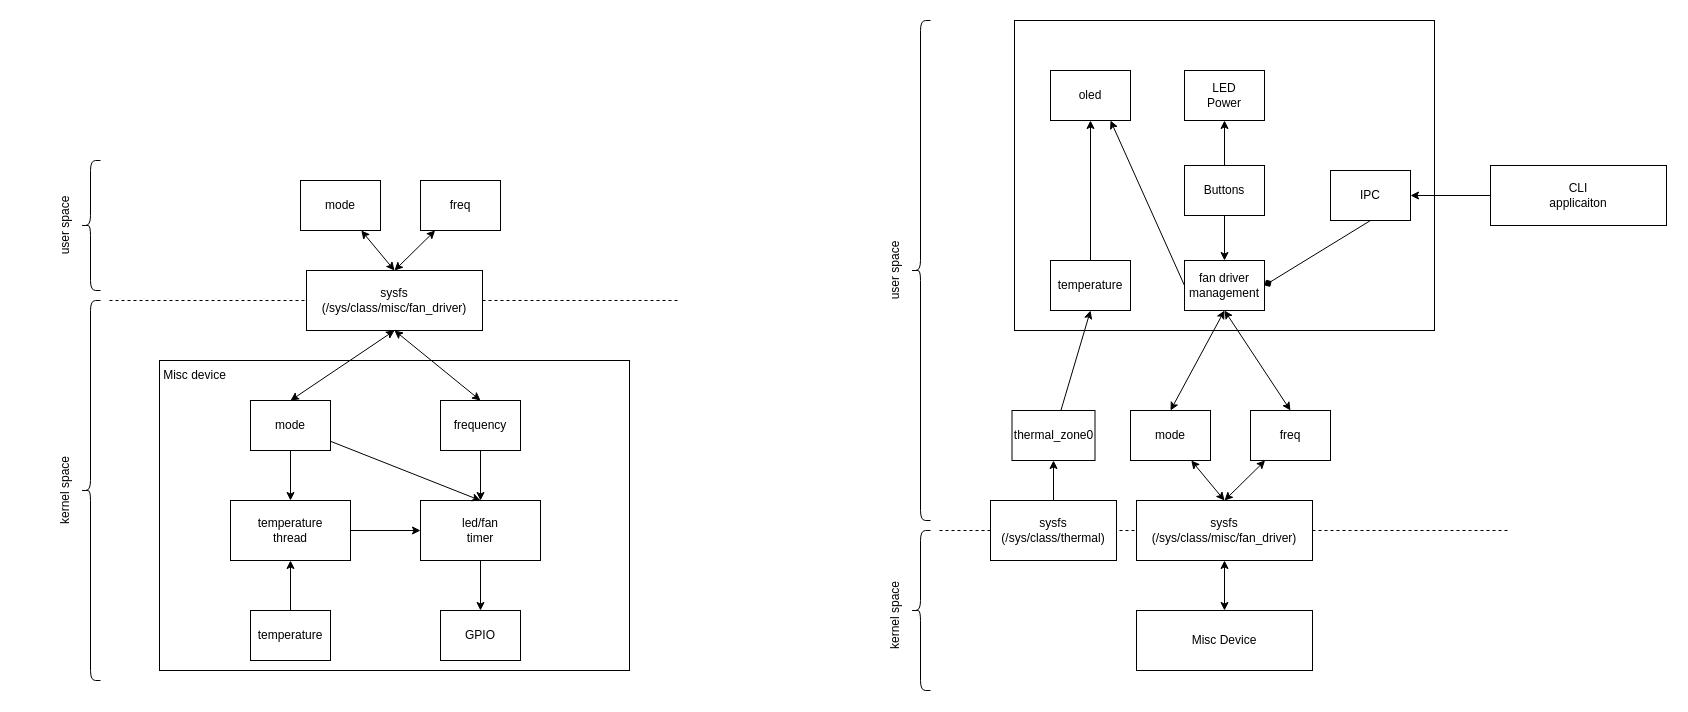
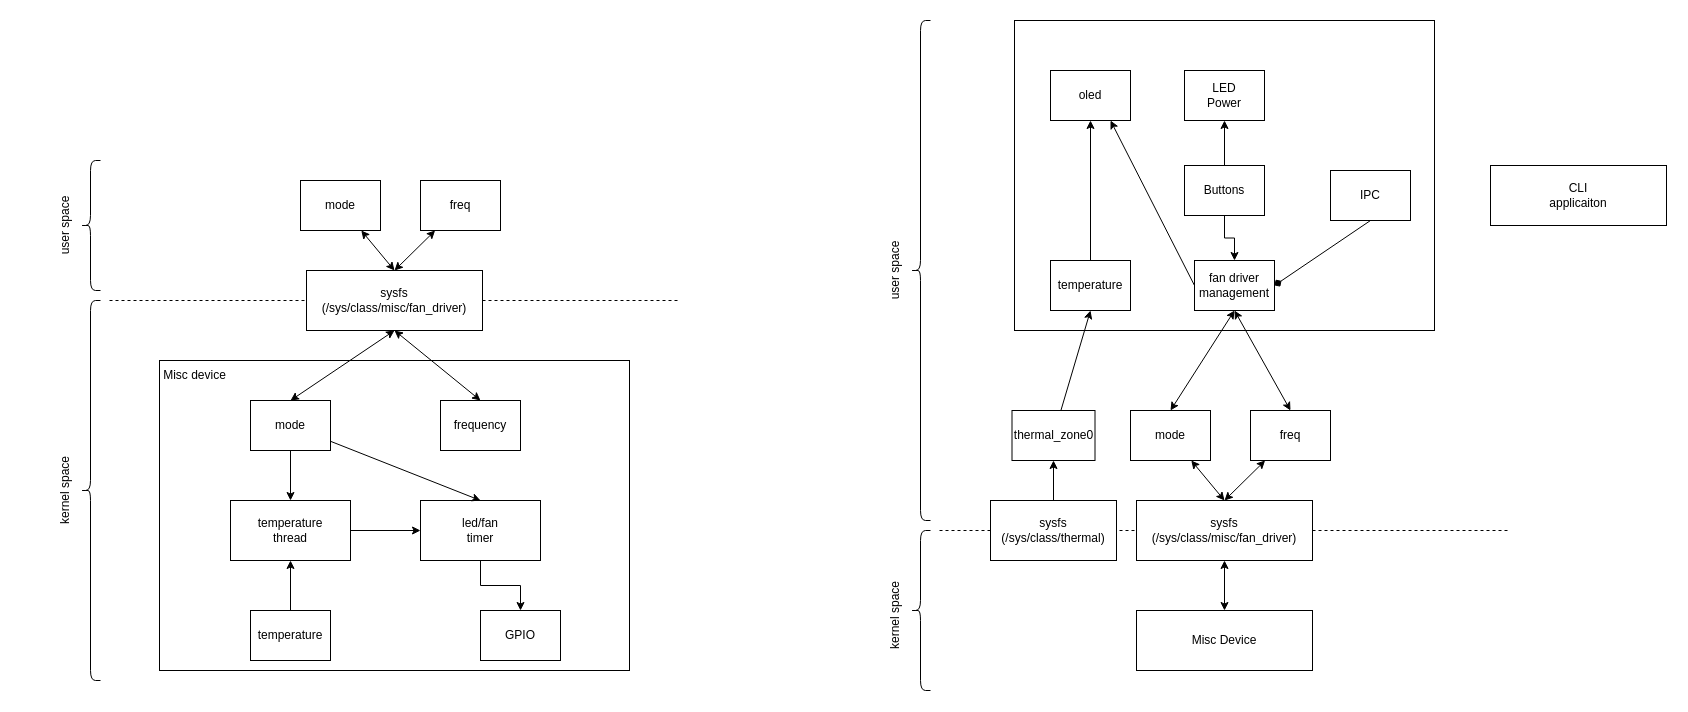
(1454, 196) -> none
(1225, 286) -> (1235, 286)
(481, 472) -> none
(481, 636) -> (521, 636)
